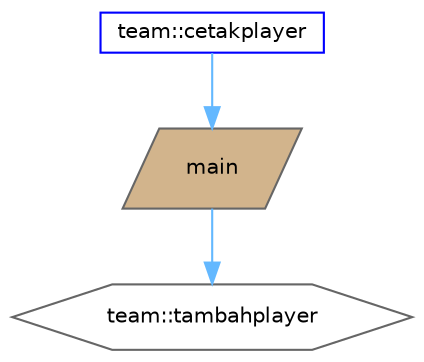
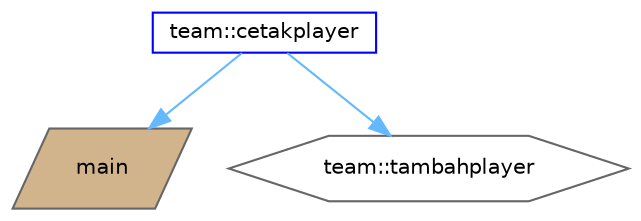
(212, 235) -> (331, 88)
